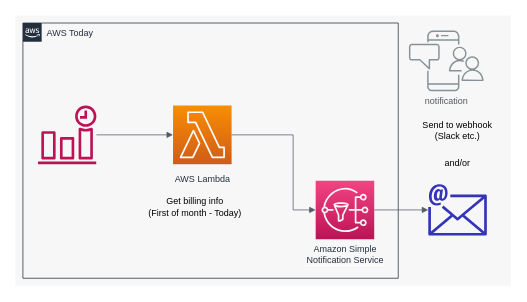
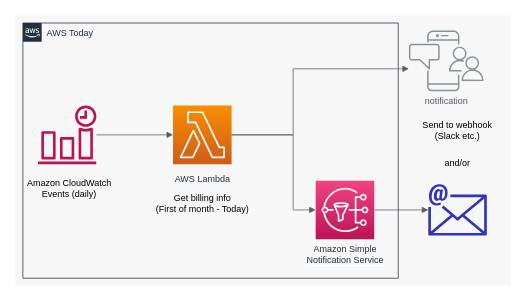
none -> (346, 69)
none -> (69, 188)
(195, 207) -> (202, 203)
